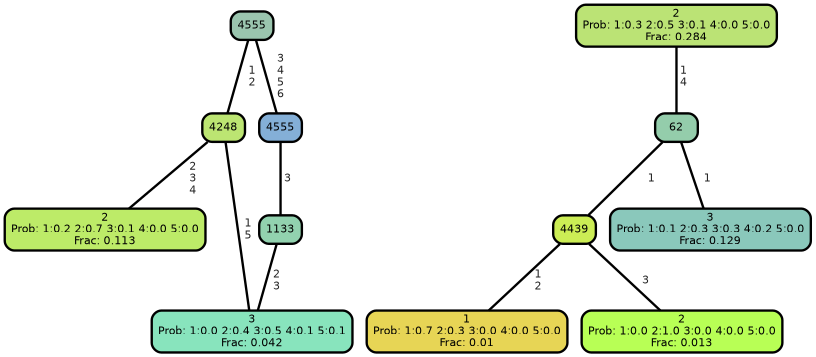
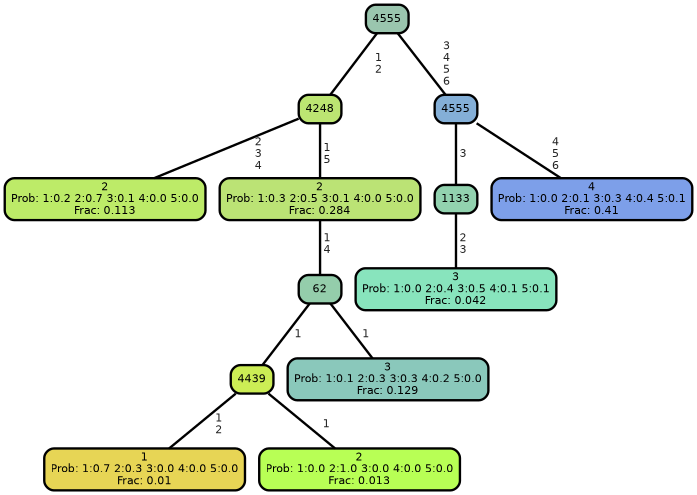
none -> (592, 199)
(237, 226) -> (320, 151)
(644, 281) -> (325, 424)
